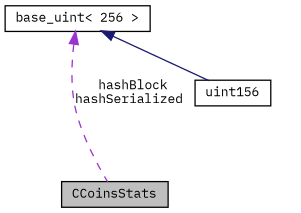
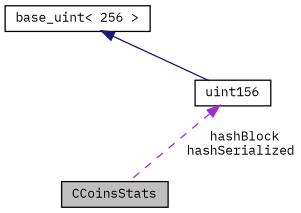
(77, 116) -> (169, 148)
